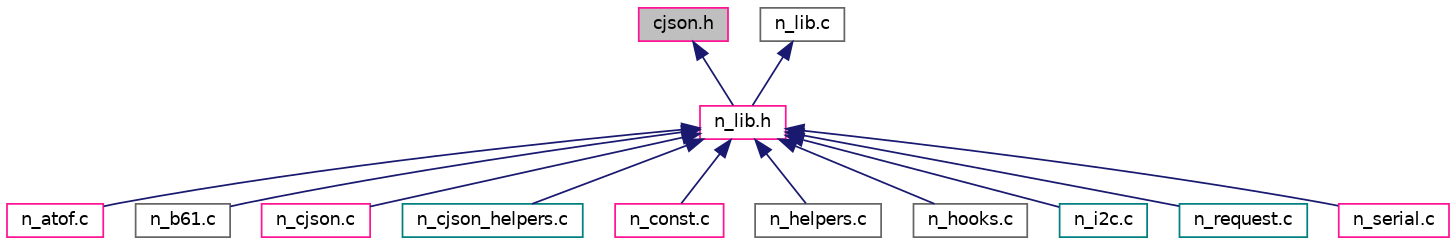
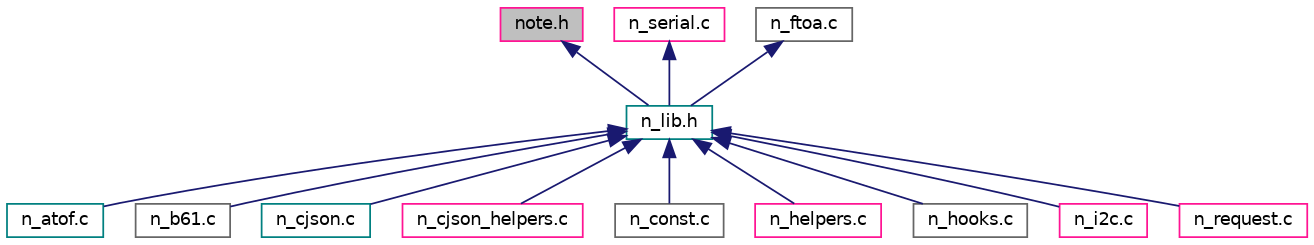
(683, 24) -> (542, 24)
(802, 24) -> (804, 24)
(743, 122) -> (669, 122)
(1072, 164) -> (669, 83)
(55, 220) -> (55, 220)
(316, 220) -> (316, 220)
(493, 220) -> (493, 220)
(669, 220) -> (669, 220)
(818, 220) -> (818, 220)
(1103, 220) -> (1103, 220)
(1243, 220) -> (1243, 220)
